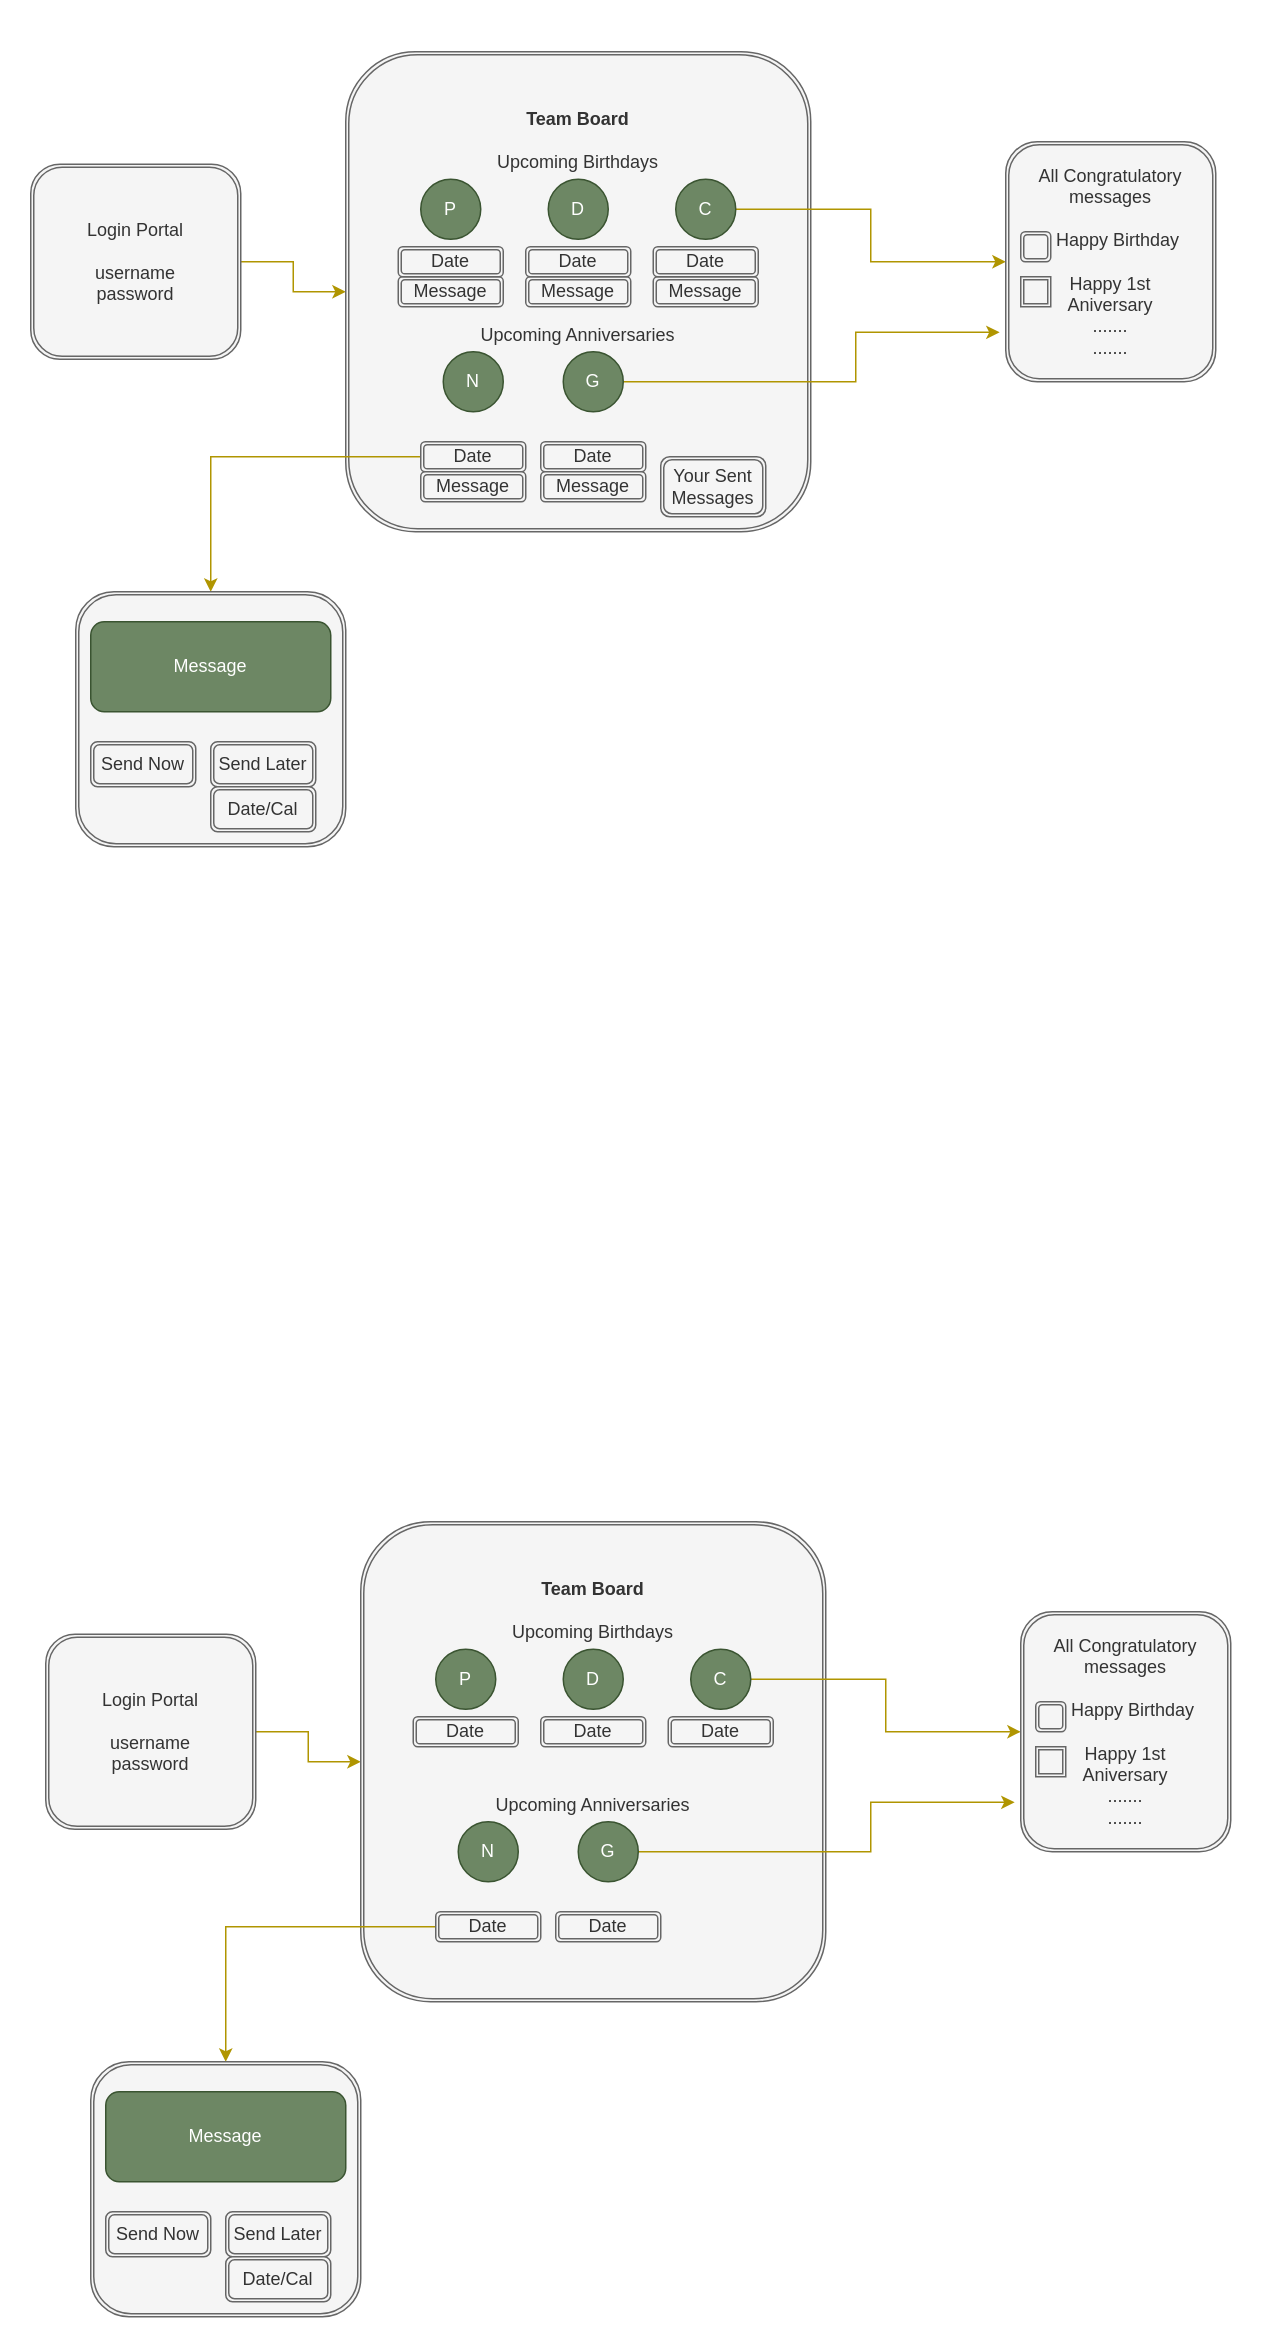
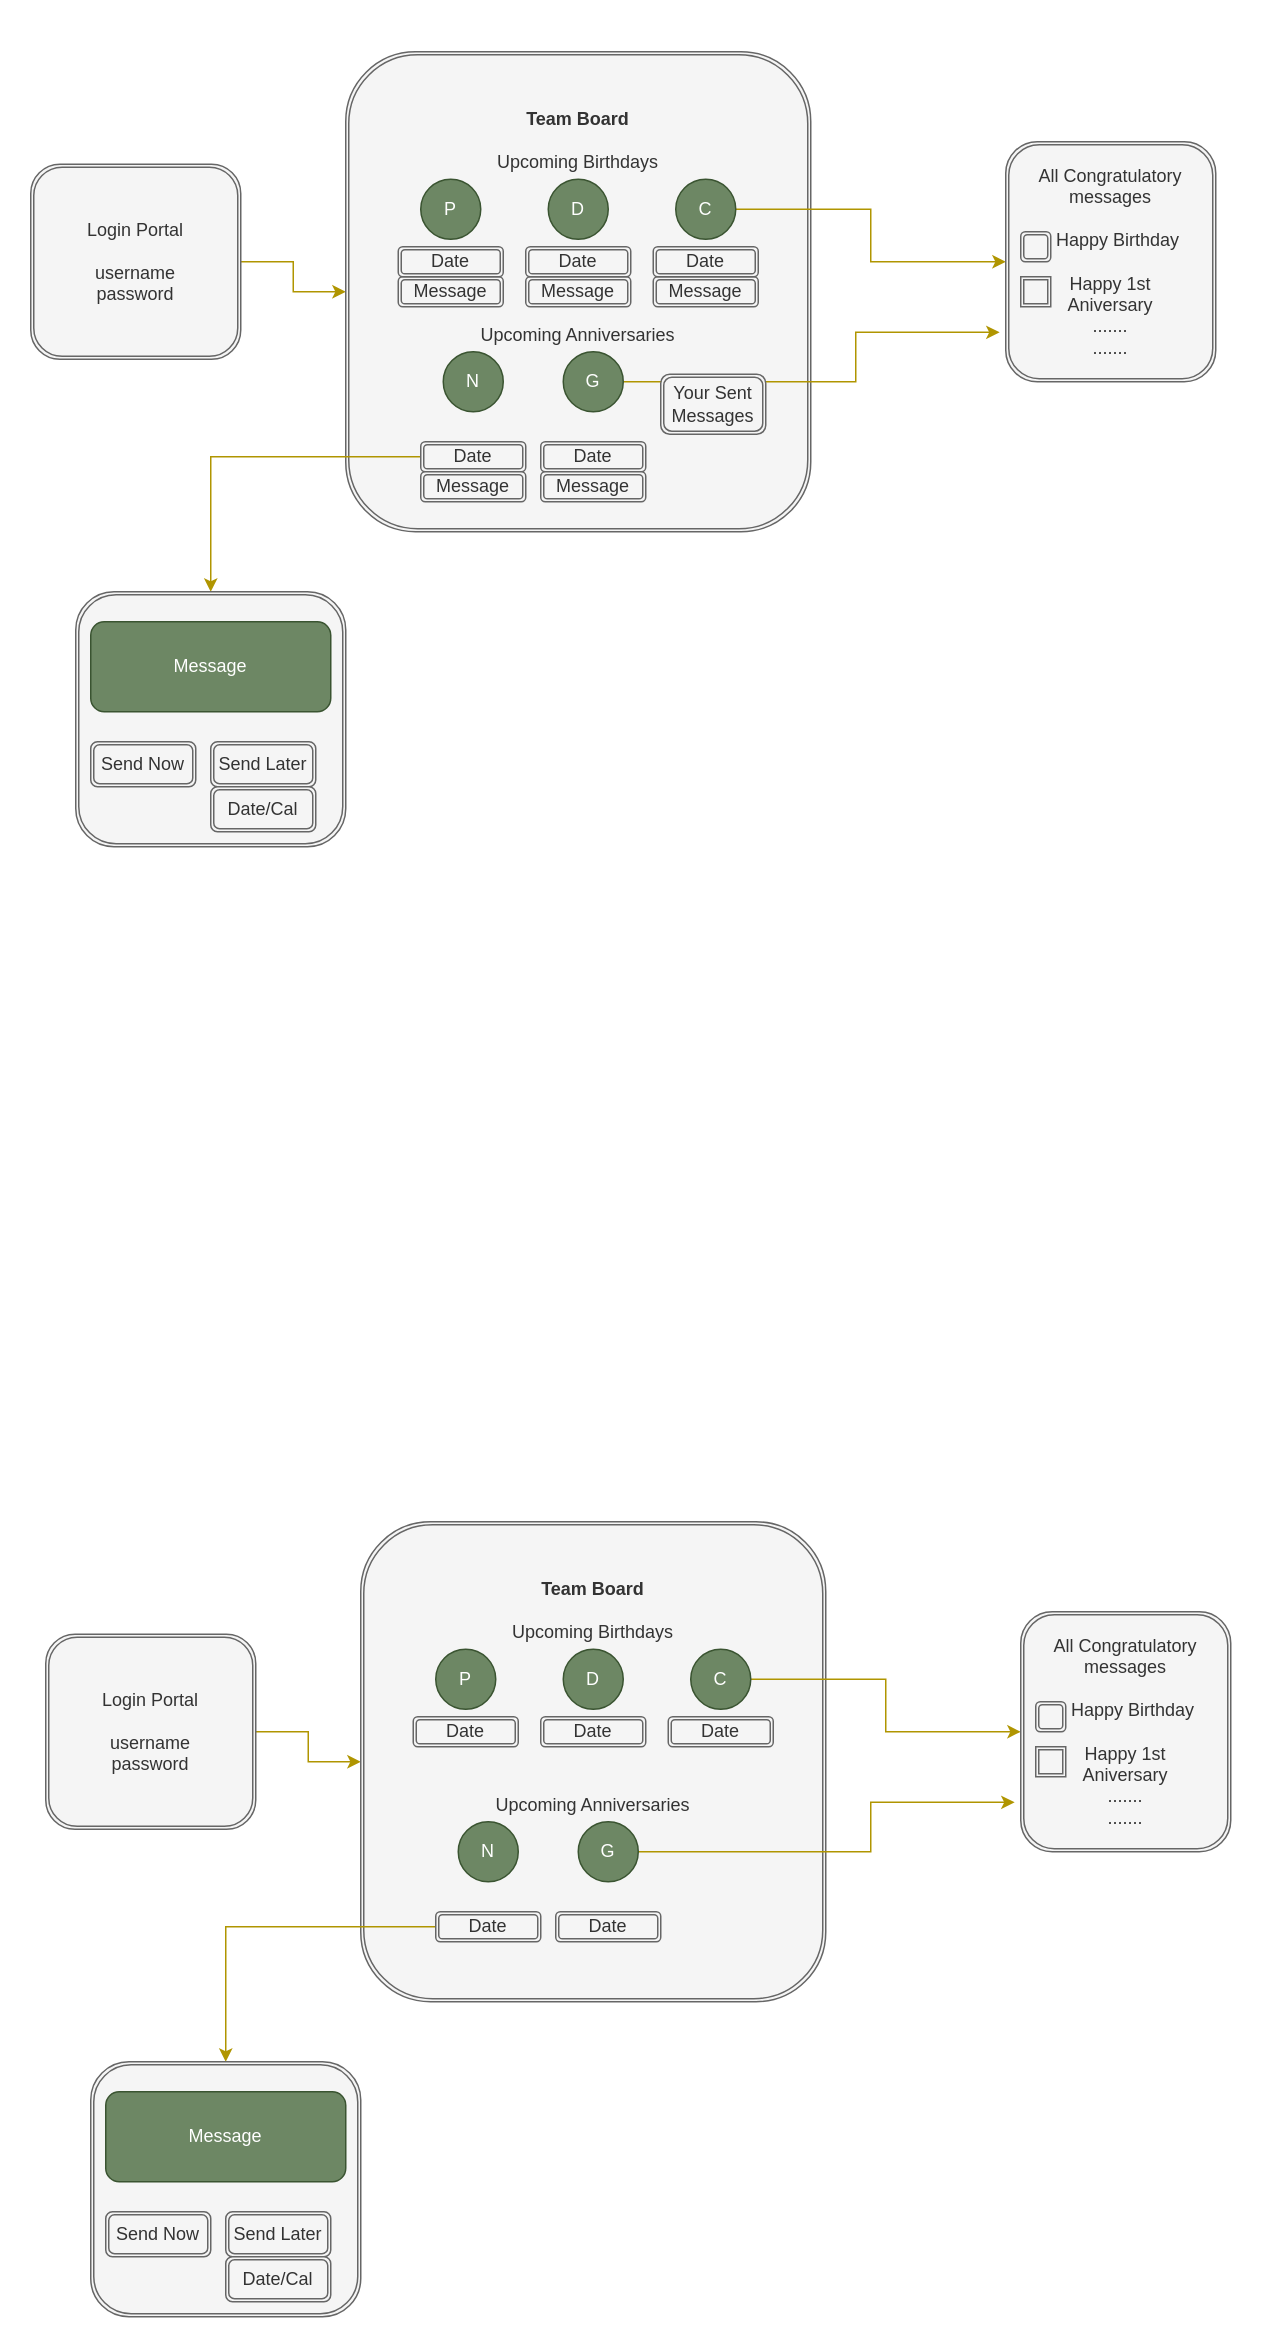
(713, 487) -> (713, 404)
